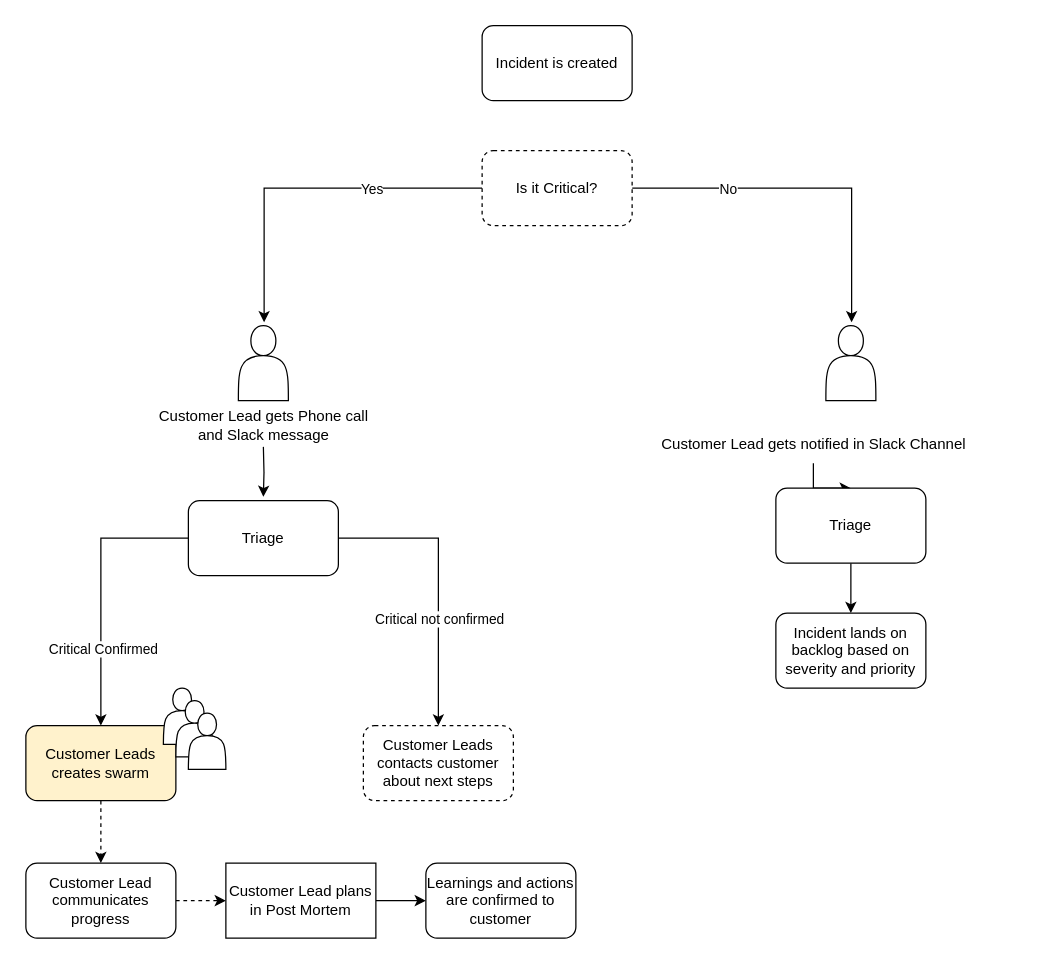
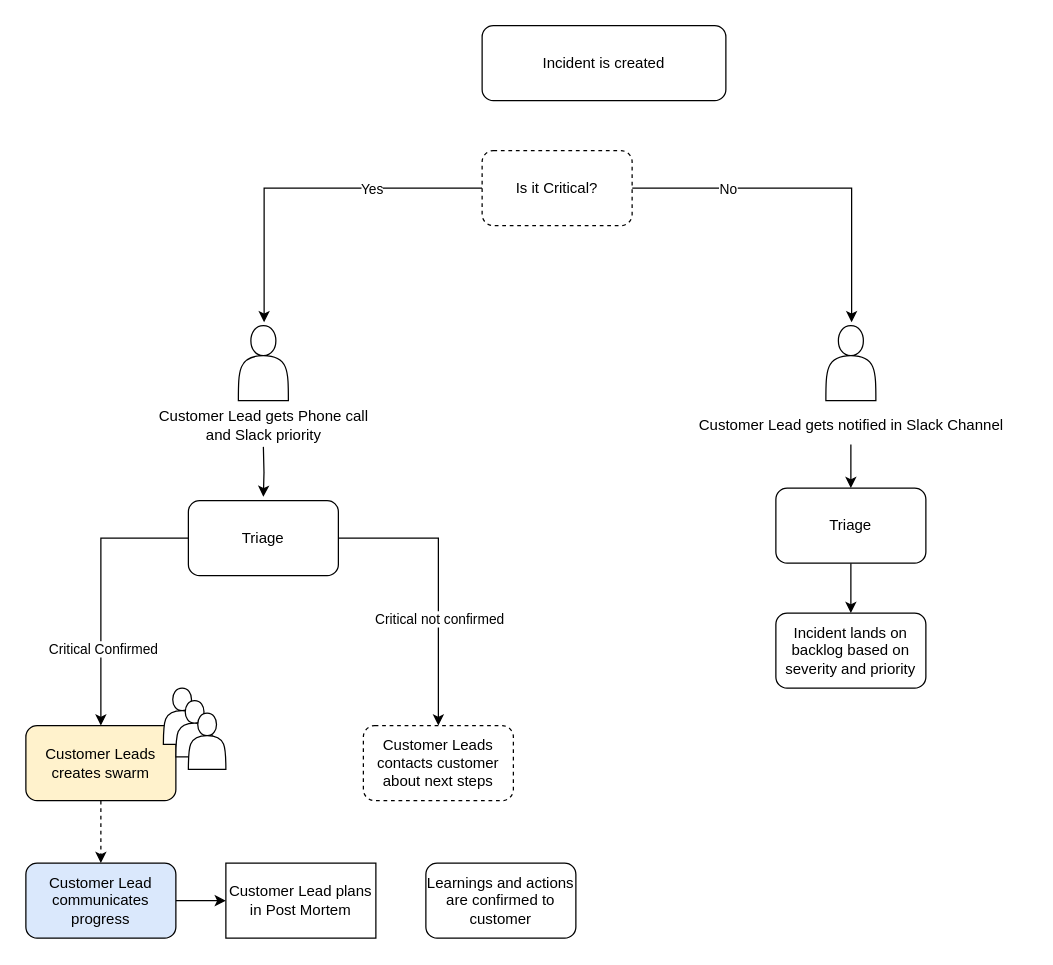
(557, 63) -> (604, 63)
(264, 426) -> (264, 426)
(813, 444) -> (851, 426)
(101, 901) -> (101, 901)
(196, 901) -> (196, 901)
(397, 901) -> none
